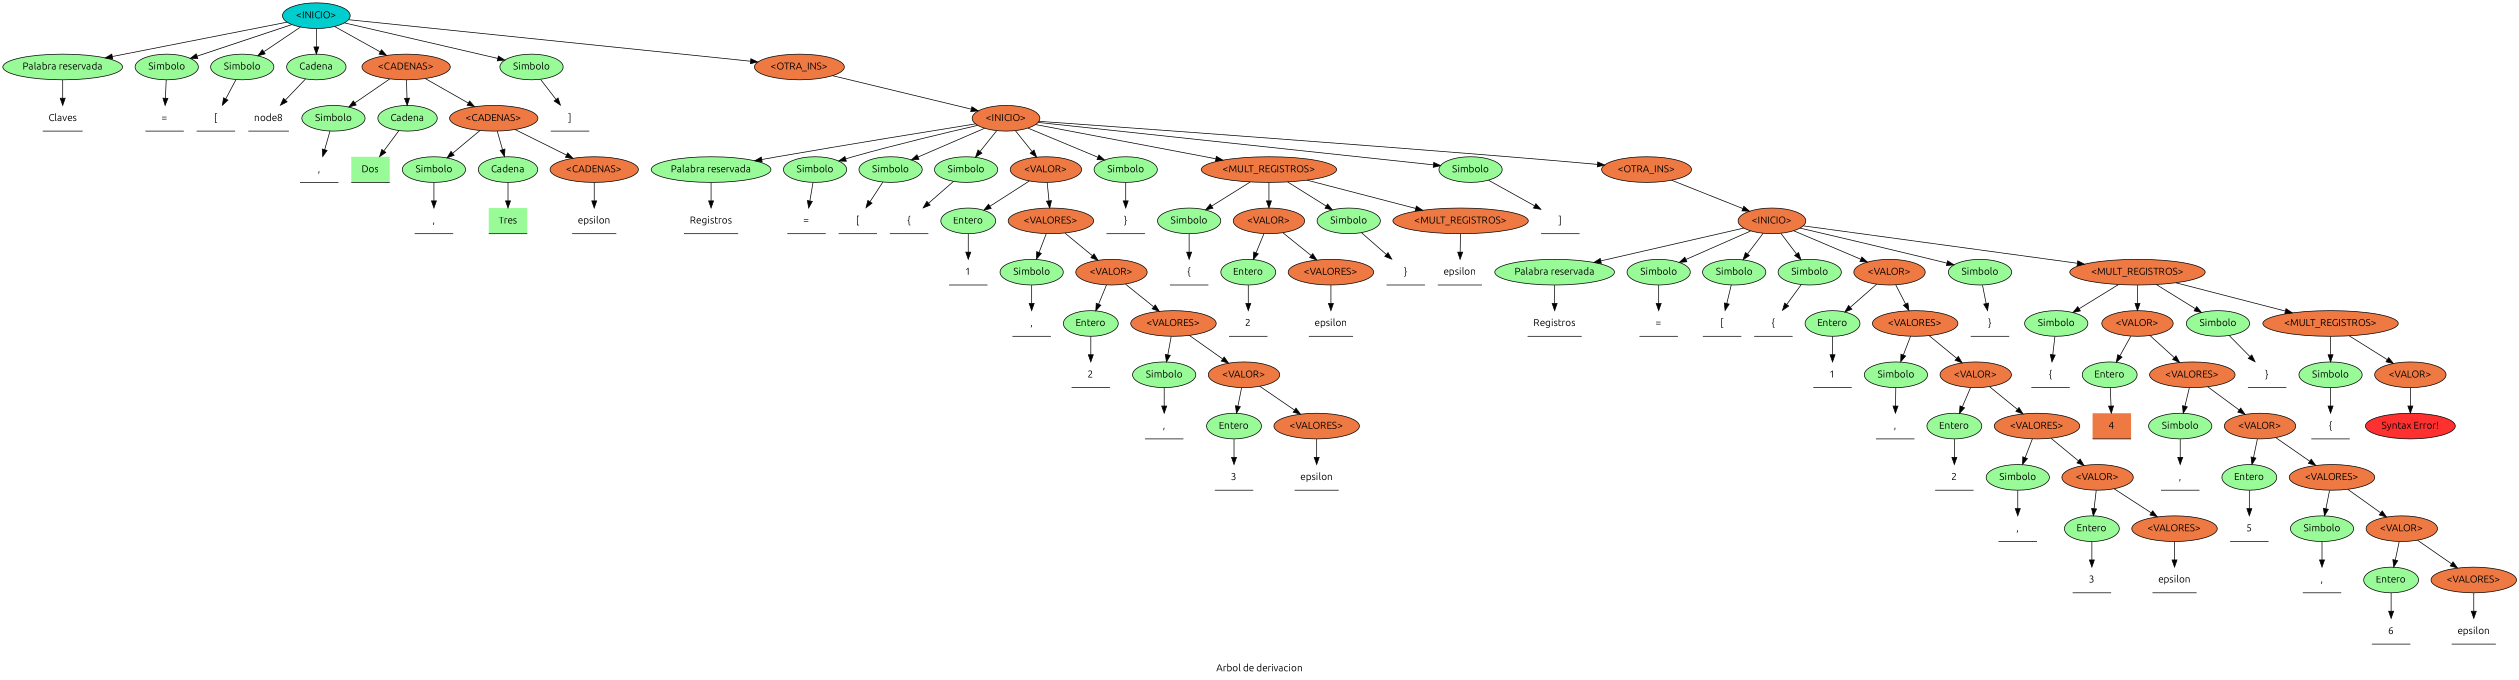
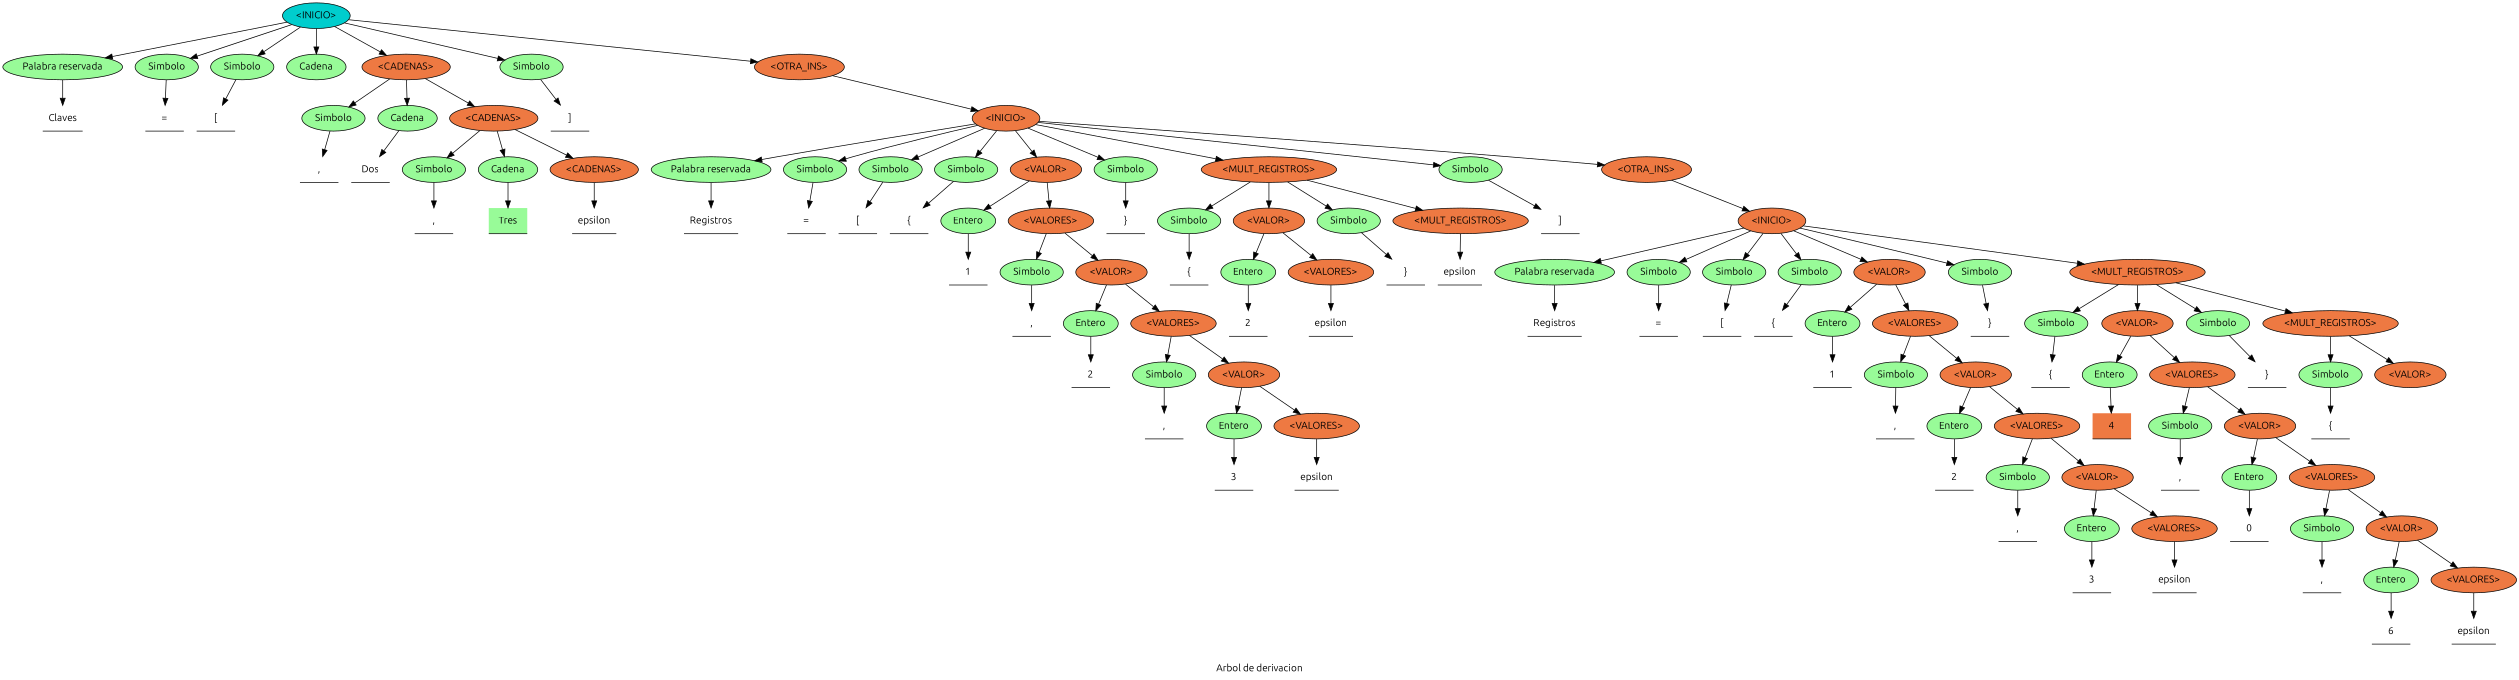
(269, 118) -> none
(370, 170) -> (370, 170)
(2410, 426) -> none
(2249, 529) -> (2249, 529)
